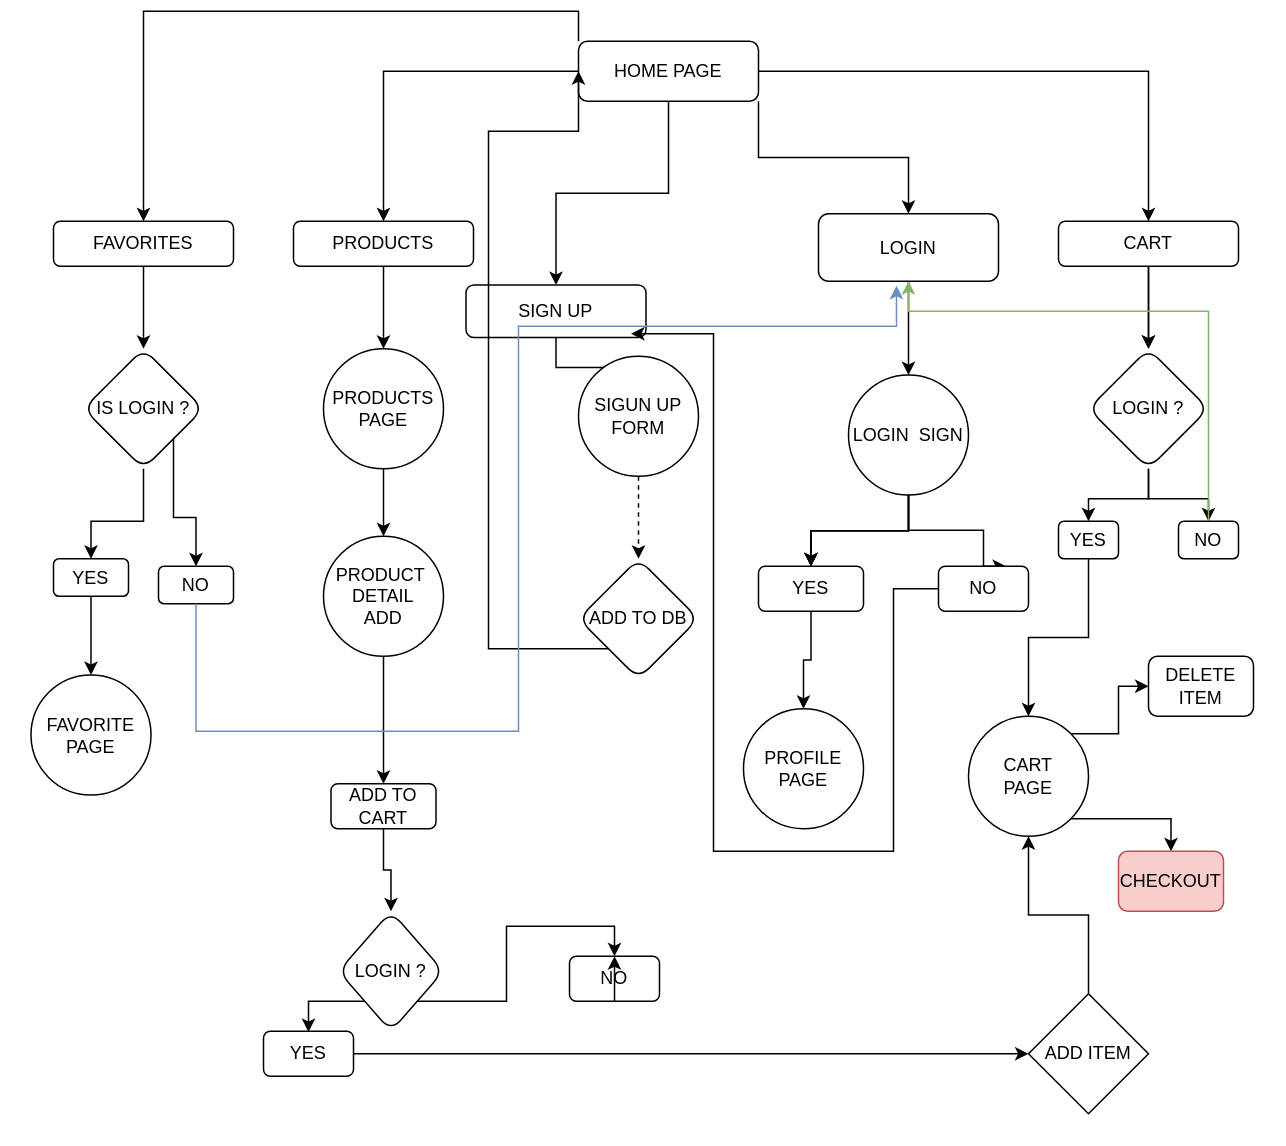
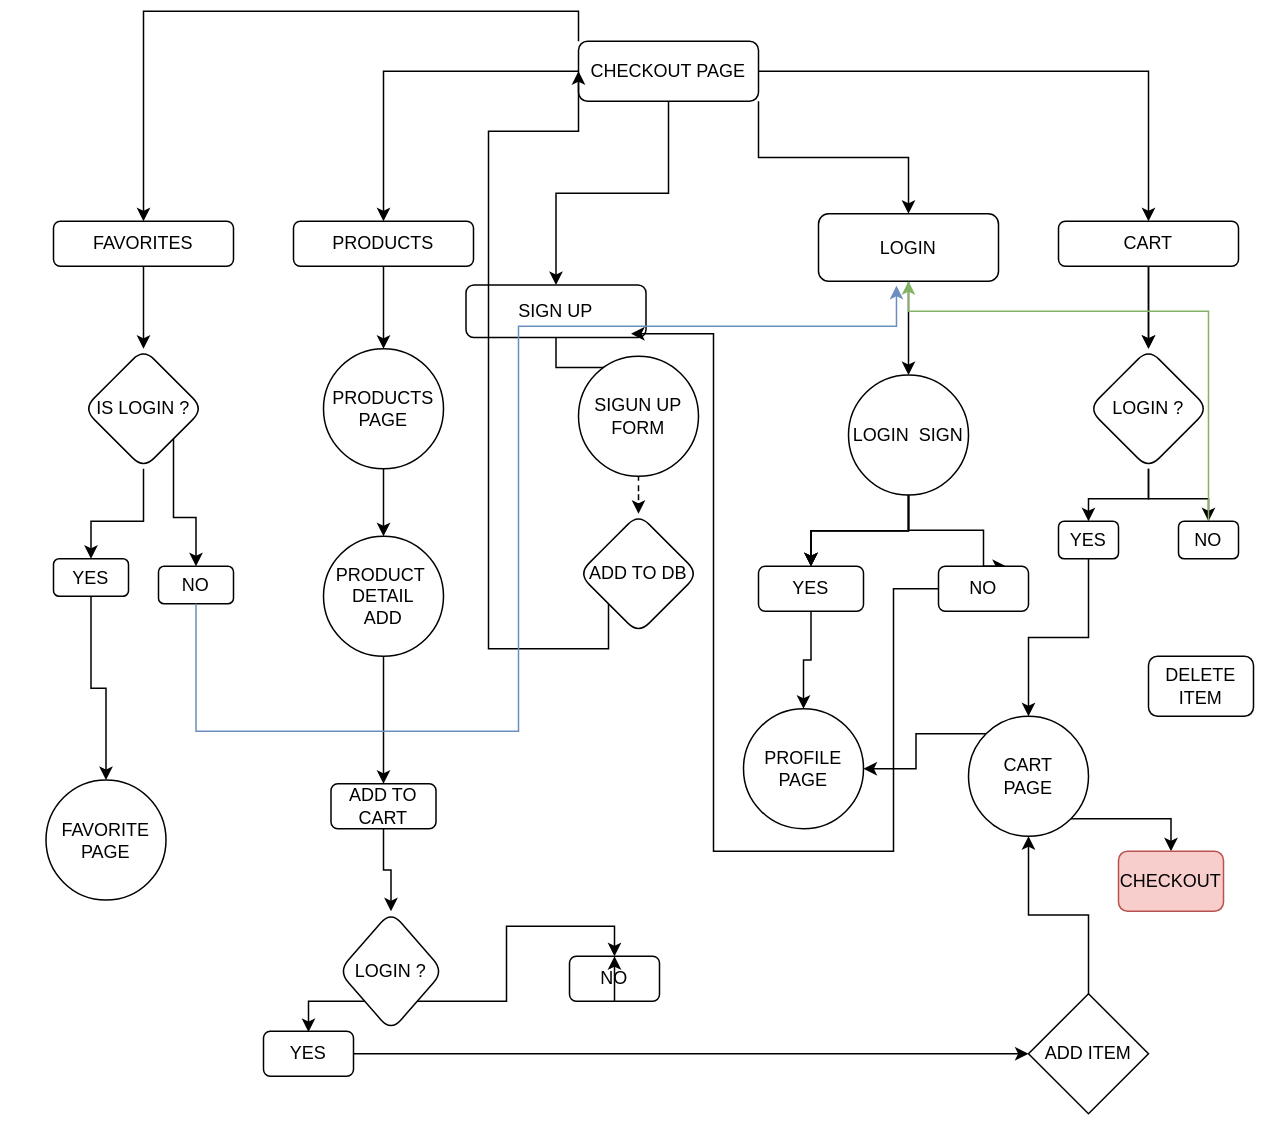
(668, 71) -> (668, 71)
(638, 619) -> (638, 574)
(1118, 724) -> (916, 737)
(91, 735) -> (106, 840)
